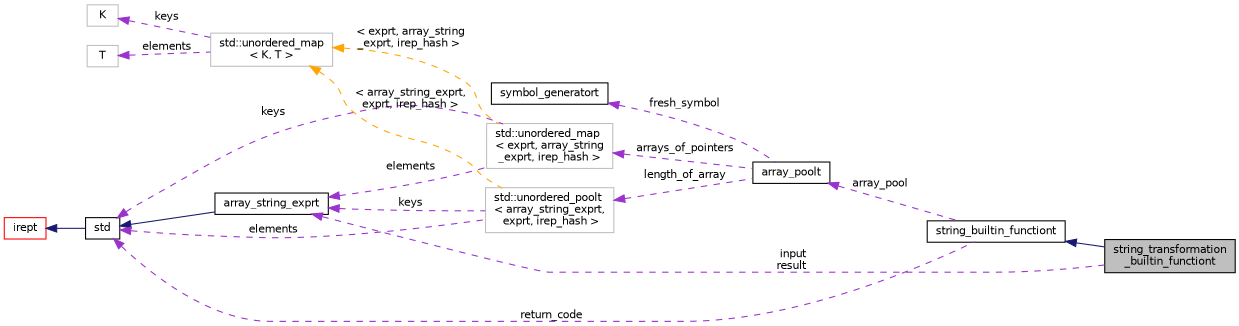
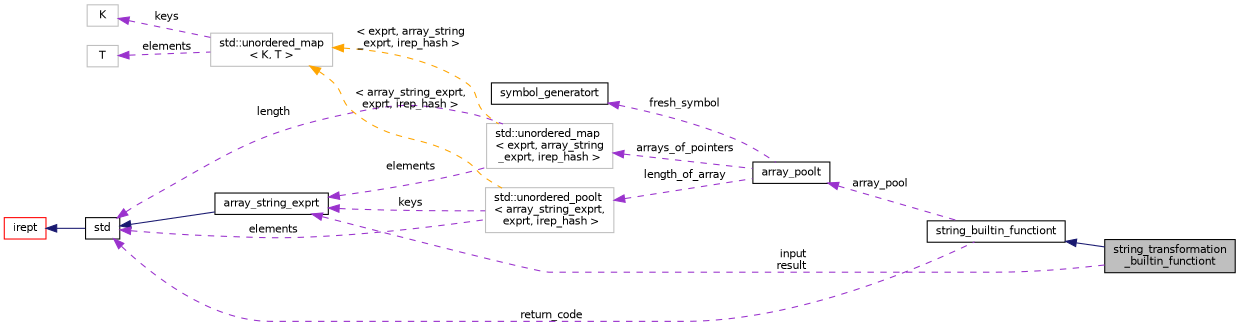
(272, 112) -> (272, 112)
